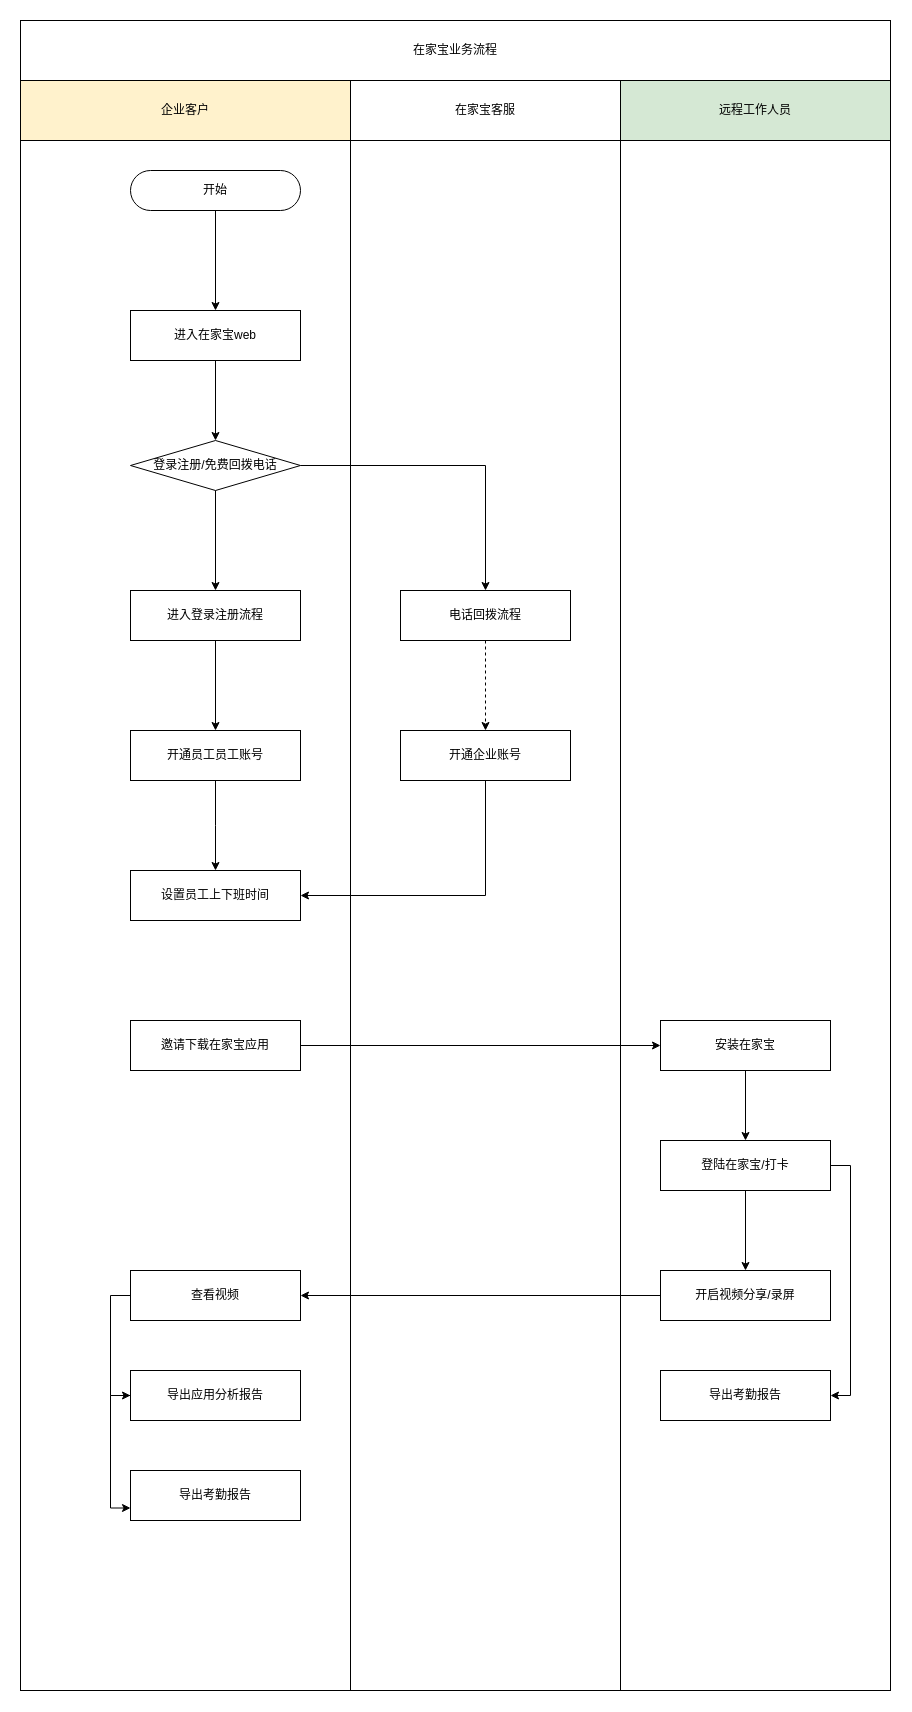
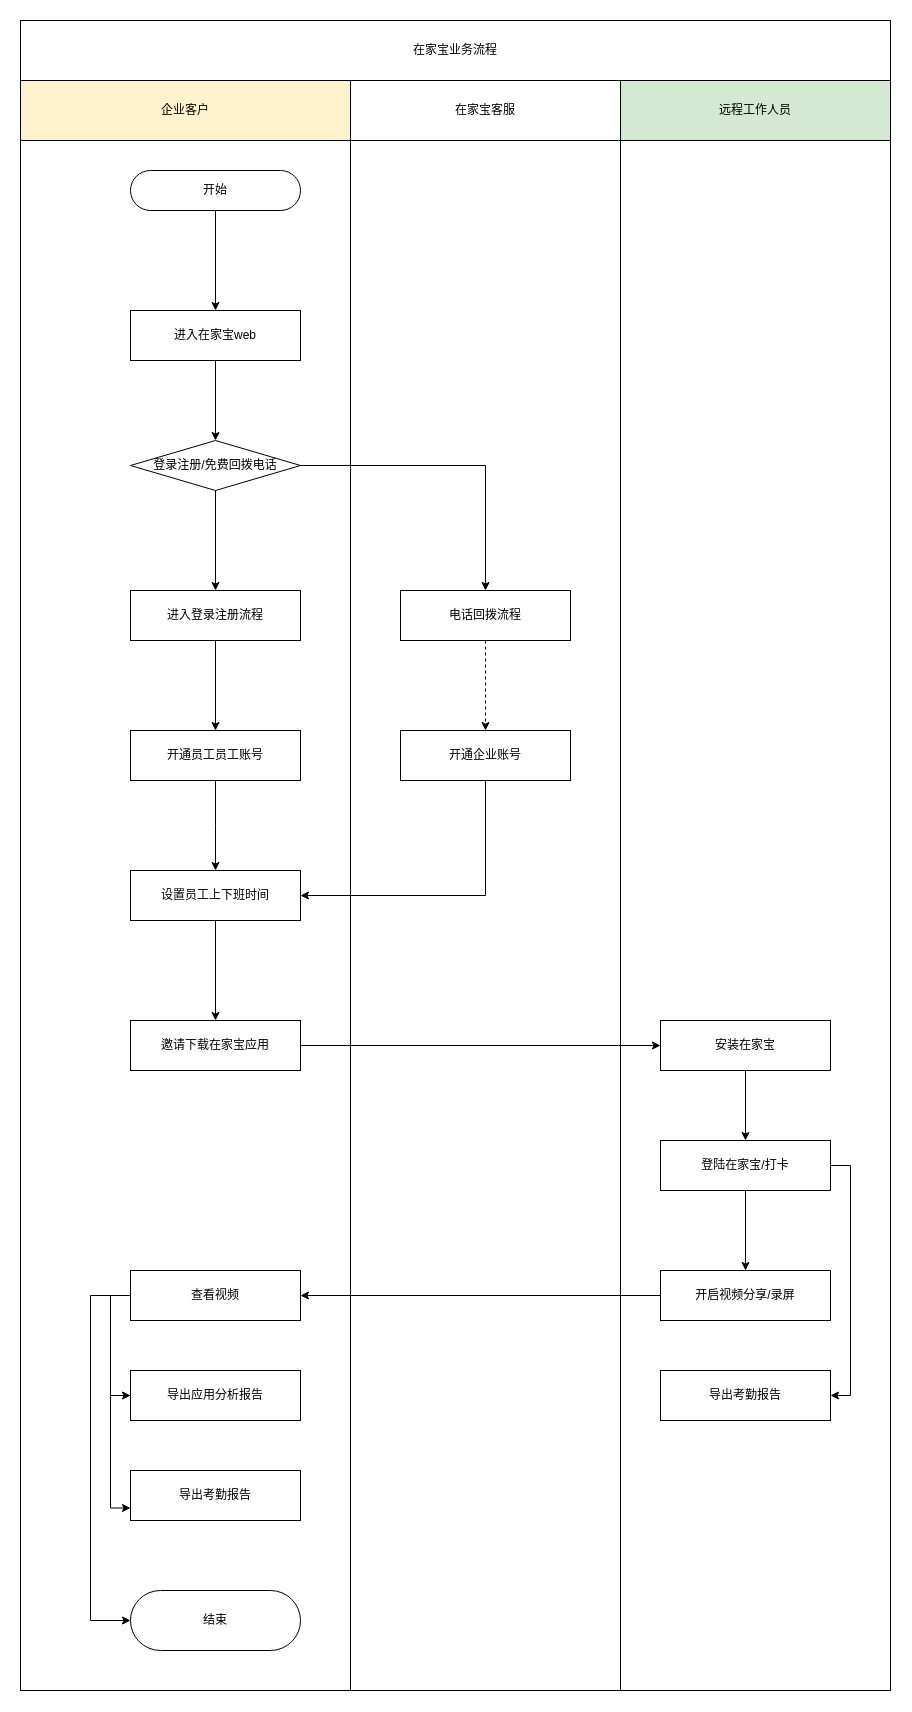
none -> (216, 967)
none -> (91, 1466)
none -> (216, 1621)
